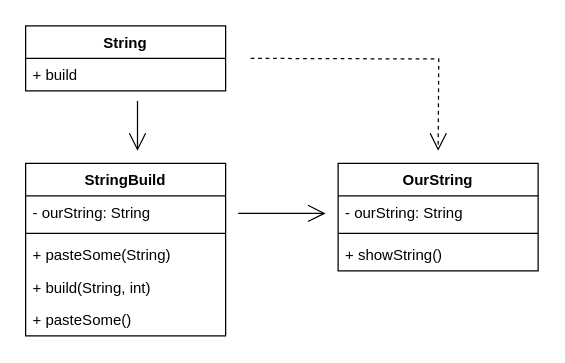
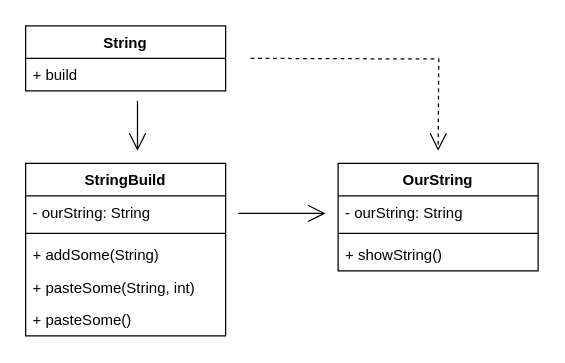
(108, 255) -> (100, 255)
(103, 288) -> (124, 288)
